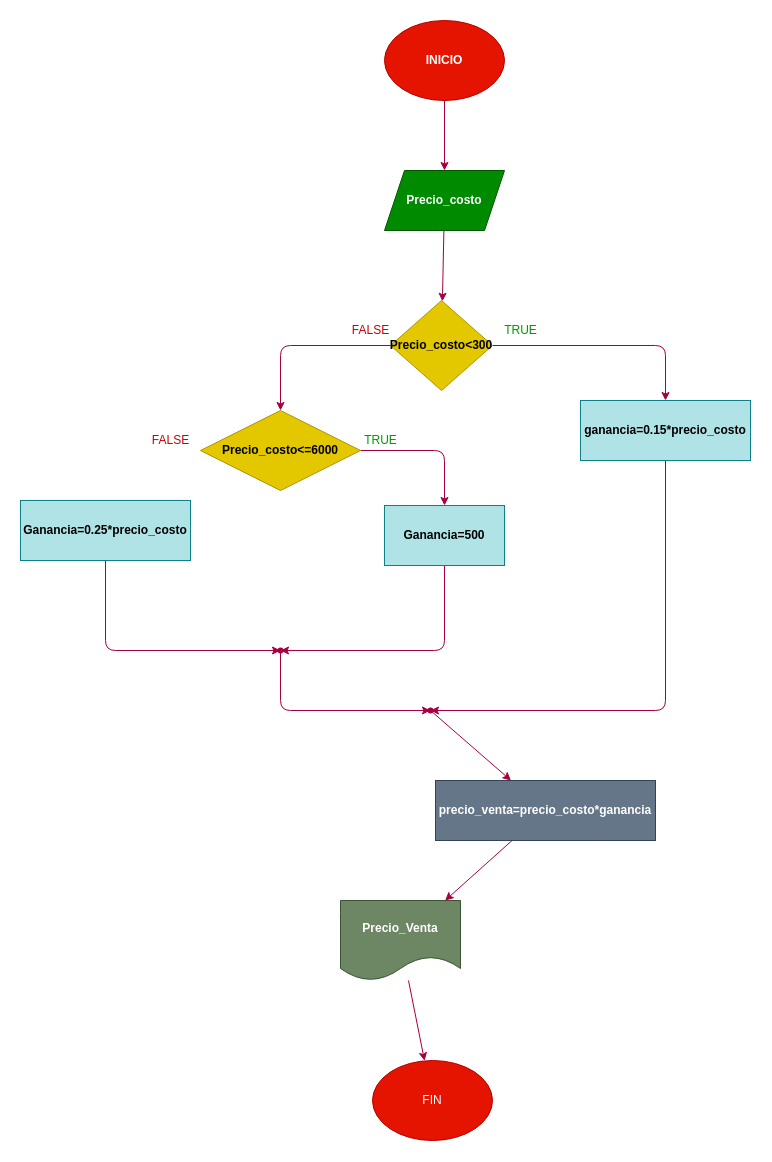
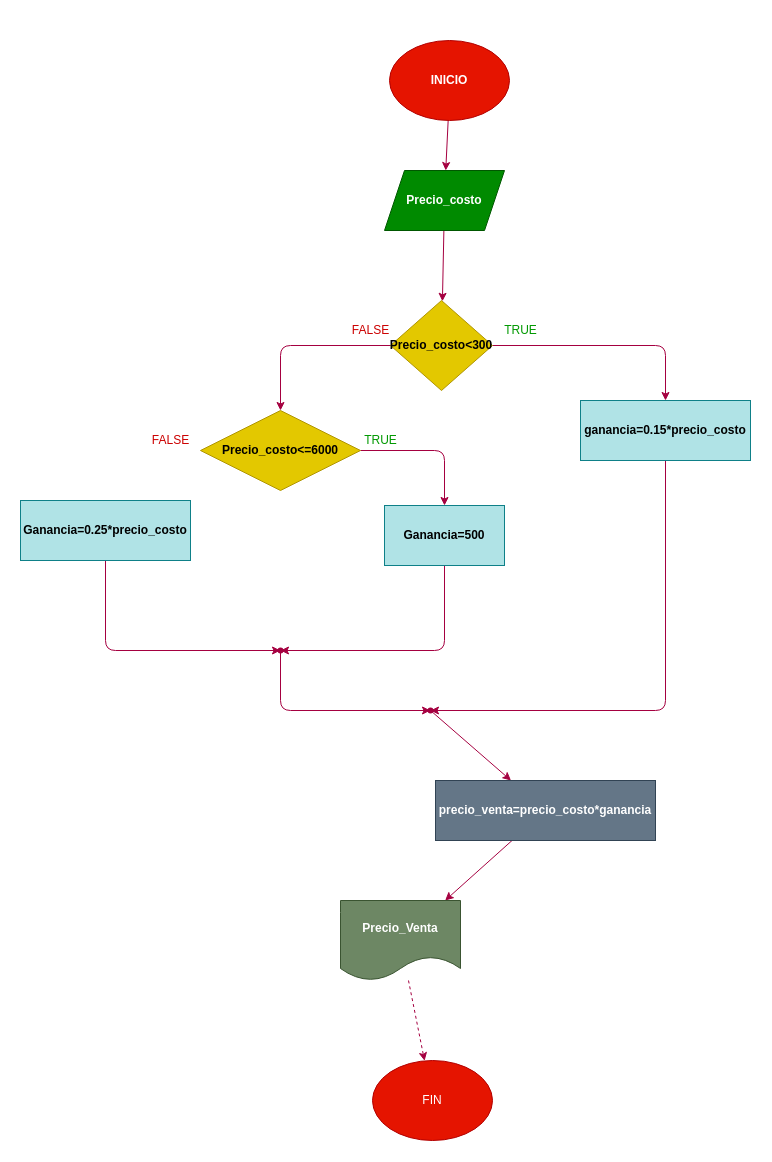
(445, 61) -> (450, 81)
(416, 1017) -> (416, 1017)
